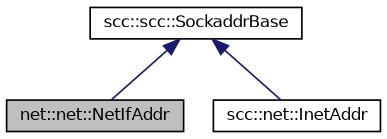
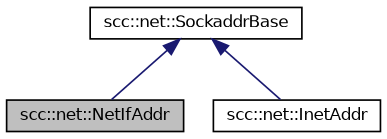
(196, 23) -> (196, 23)
(95, 116) -> (95, 116)
